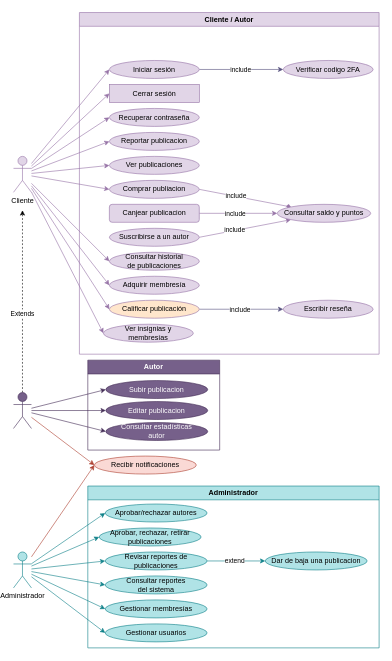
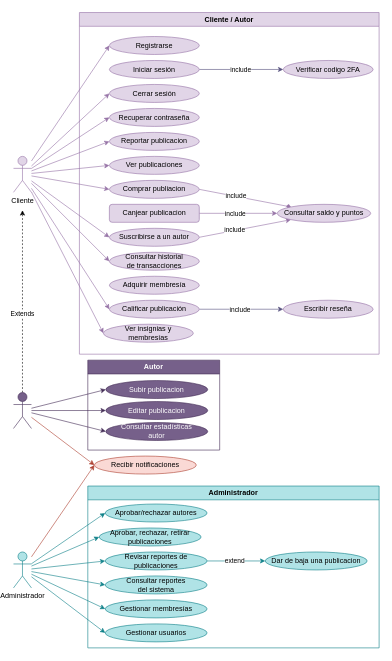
none -> (155, 45)
(155, 93) -> (155, 93)
none -> (71, 102)
(72, 115) -> none
none -> (69, 208)
(71, 236) -> none
(155, 261) -> (155, 261)
(155, 309) -> (155, 309)
